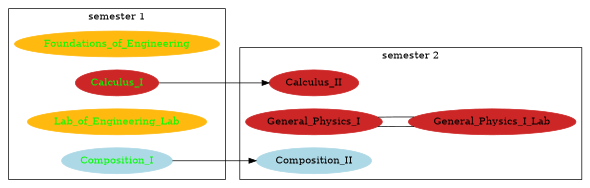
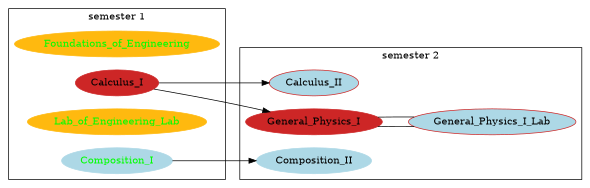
(117, 83) -> (117, 83)
(314, 83) -> (314, 83)
none -> (209, 99)
(492, 122) -> (492, 122)
